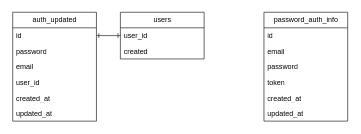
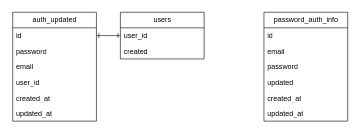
(278, 83) -> (282, 83)
